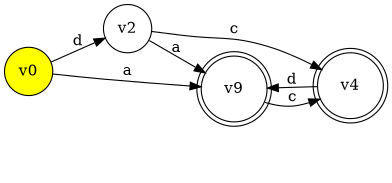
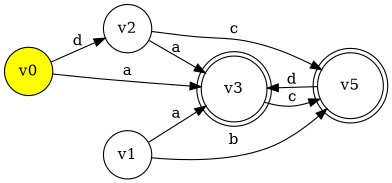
(350, 86) -> (350, 86)
(234, 89) -> (234, 89)
none -> (128, 155)
